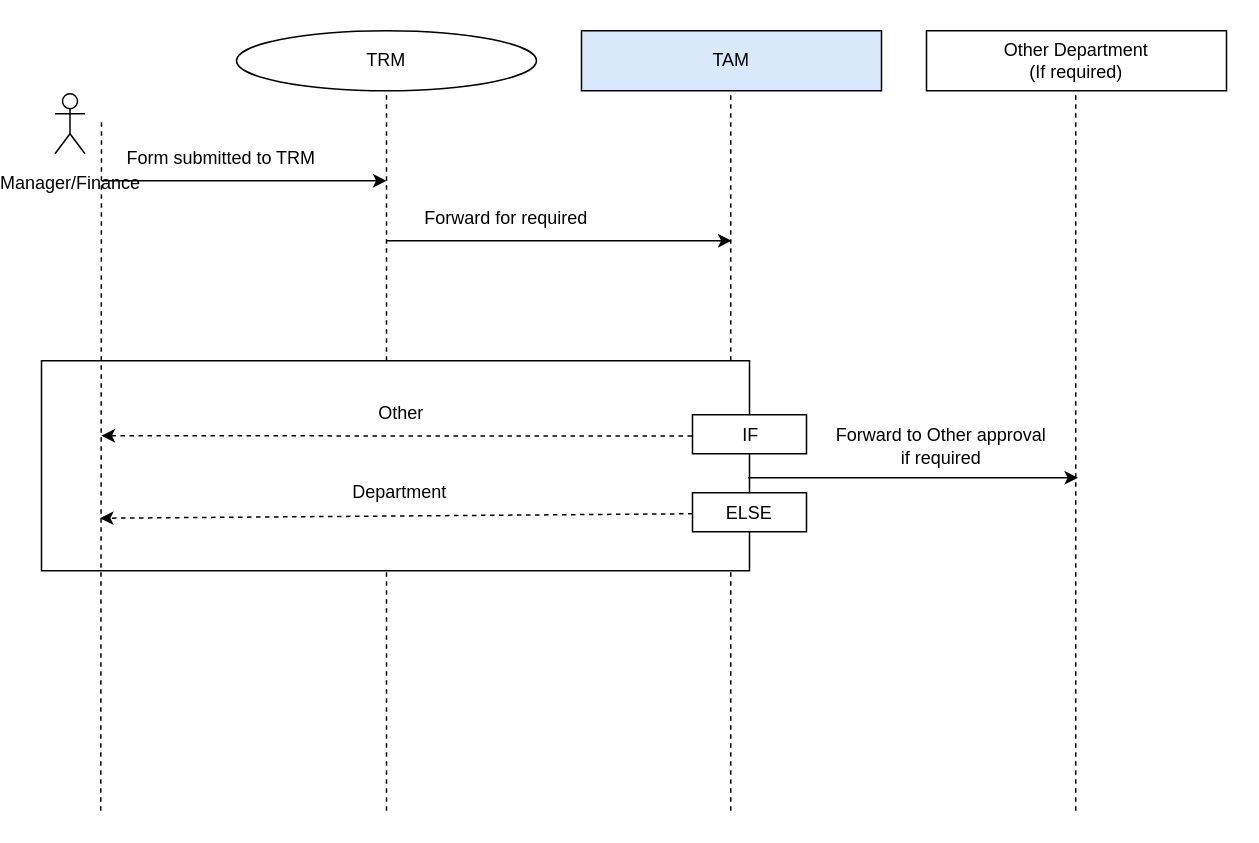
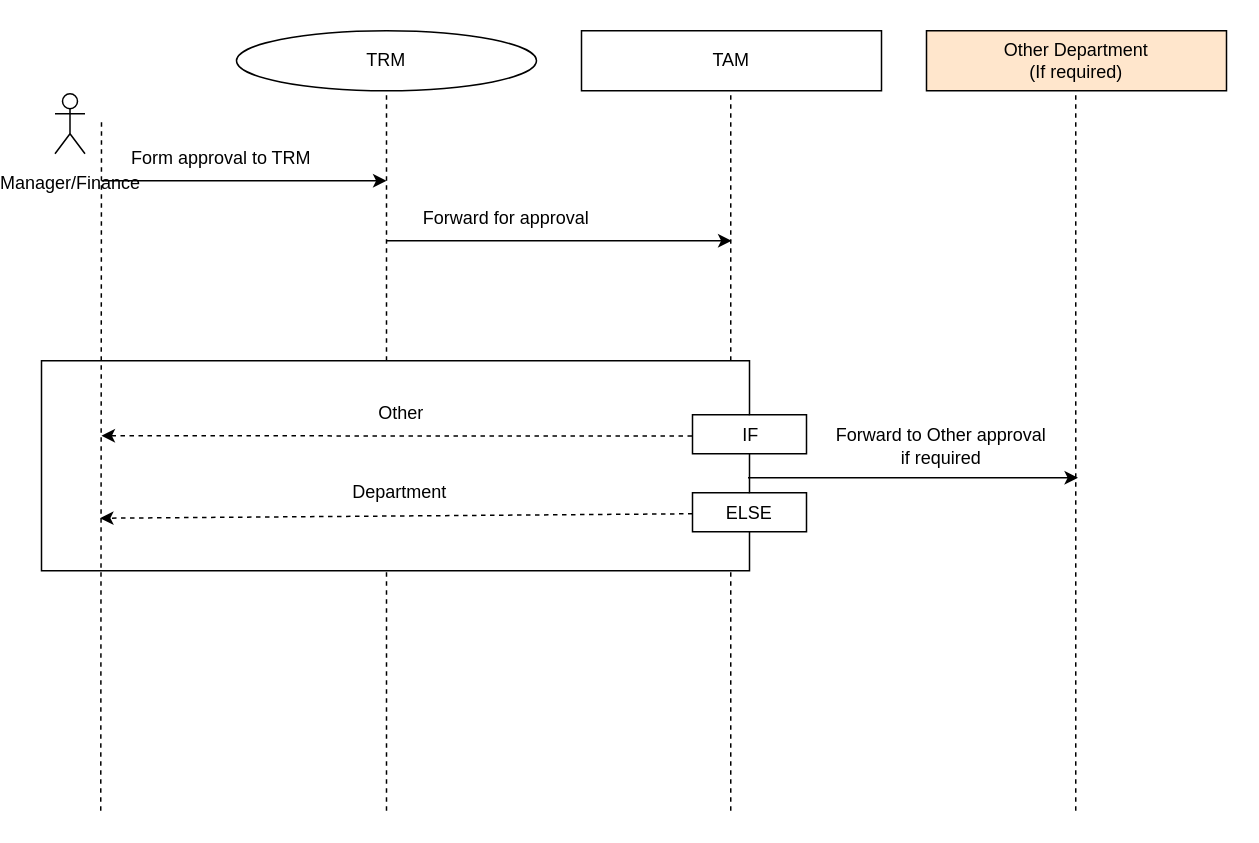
(731, 61) -> (731, 61)
(1076, 61) -> (1076, 61)
(221, 158) -> (221, 158)
(506, 218) -> (506, 218)
